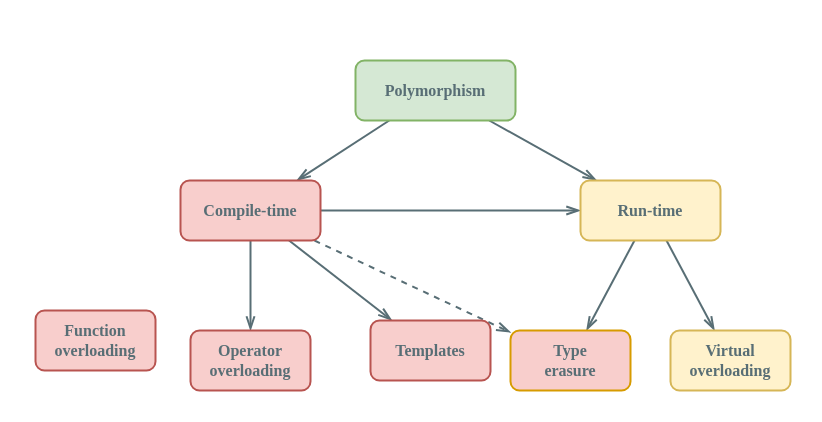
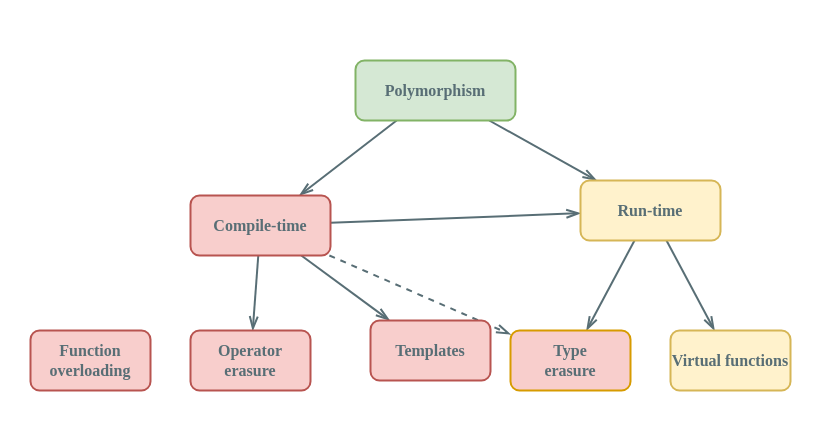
(251, 211) -> (261, 226)
(96, 341) -> (91, 361)
(251, 361) -> (251, 361)
(731, 361) -> (731, 361)
